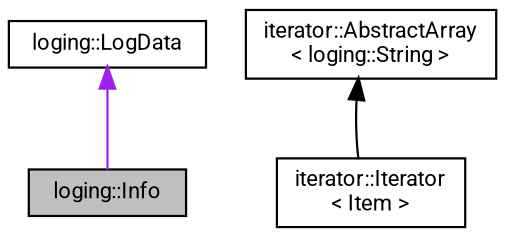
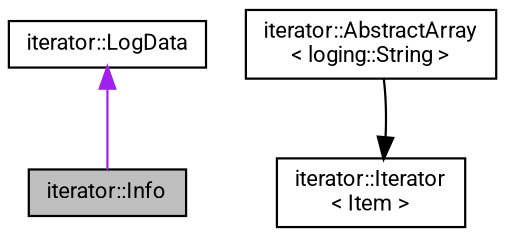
(107, 44) -> (107, 44)
(356, 130) -> (386, 107)
(107, 193) -> (107, 193)
